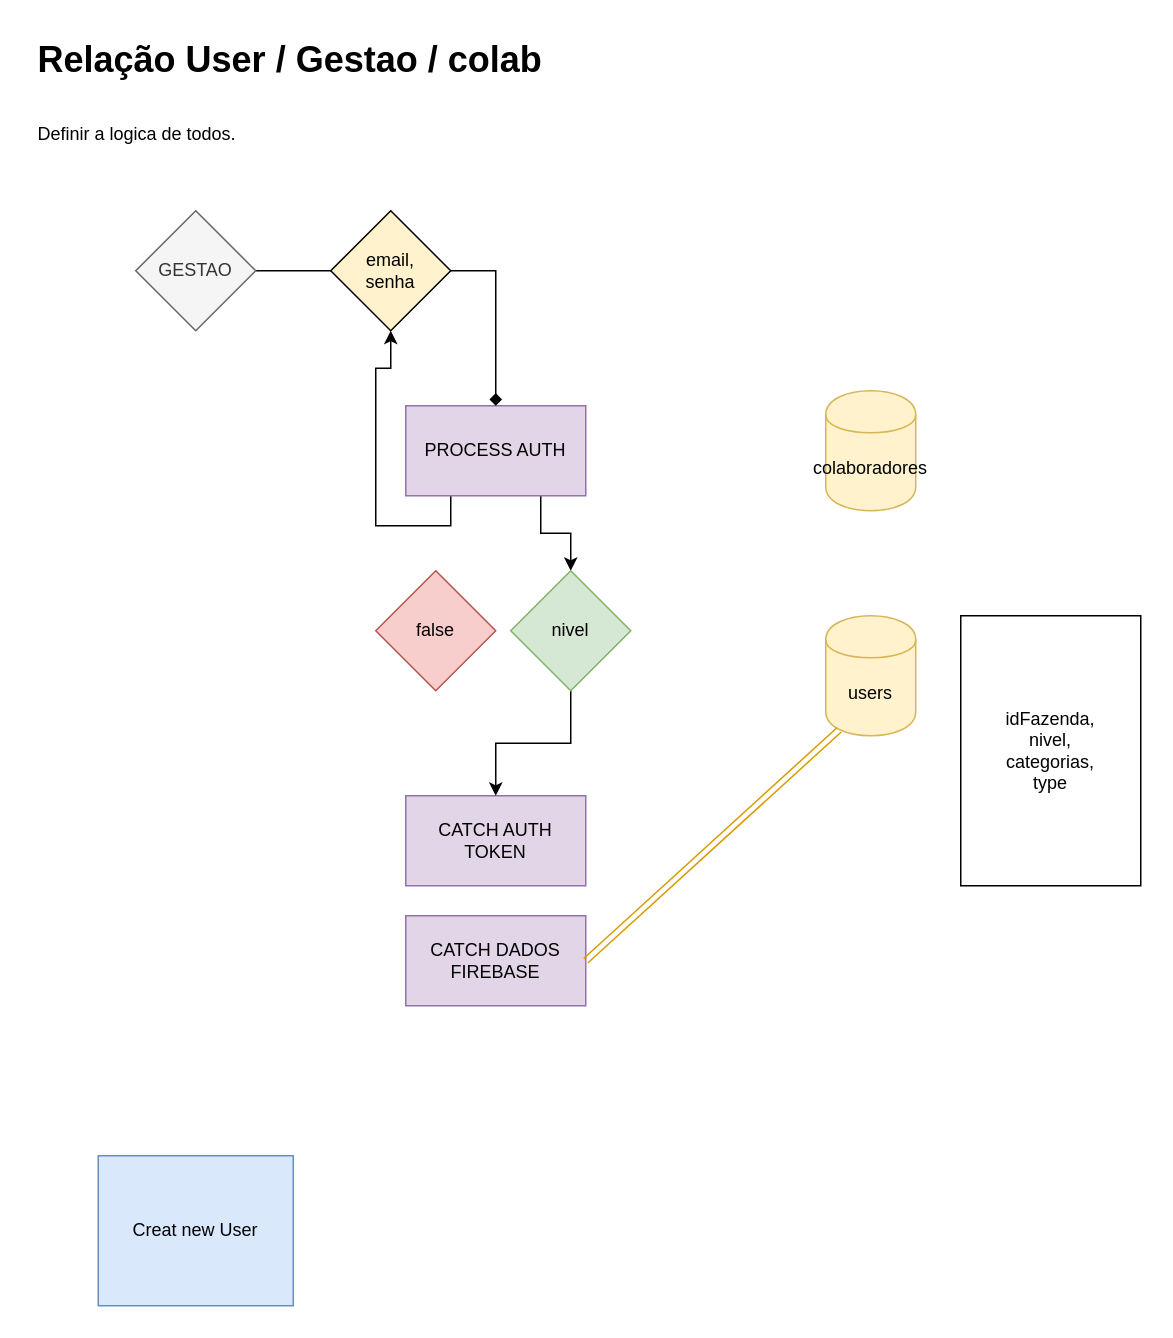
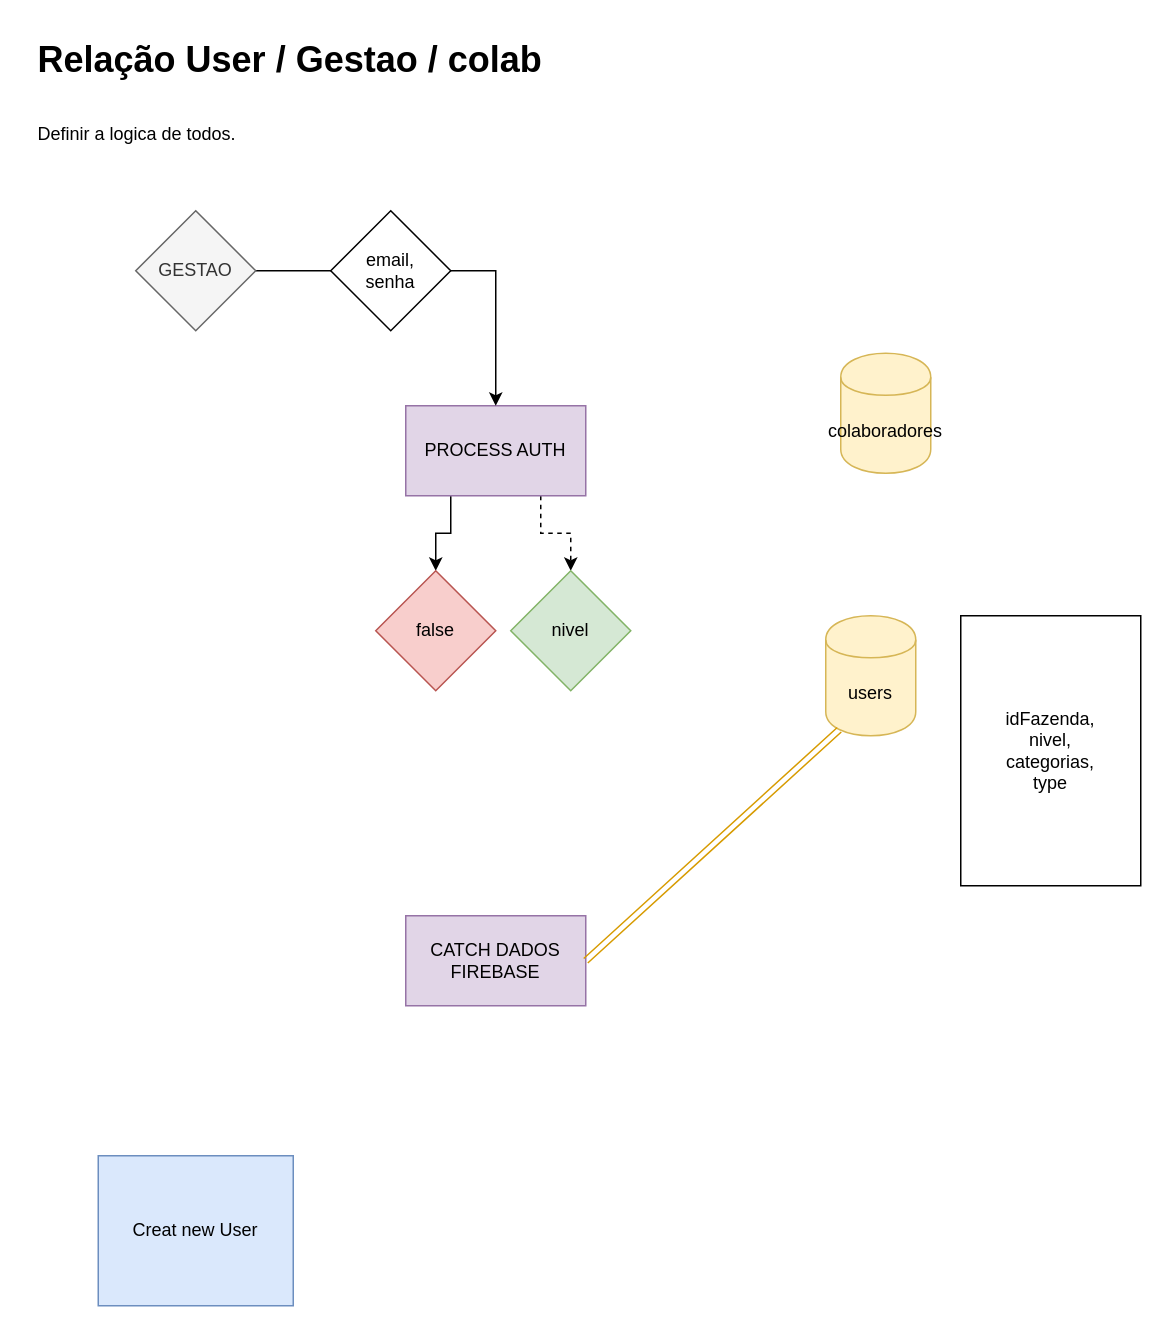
(391, 271) -> (391, 271)
(496, 393) -> (496, 394)
(871, 451) -> (886, 413)
(376, 466) -> (436, 534)
(549, 533) -> (549, 533)
(539, 743) -> none
(496, 841) -> none
